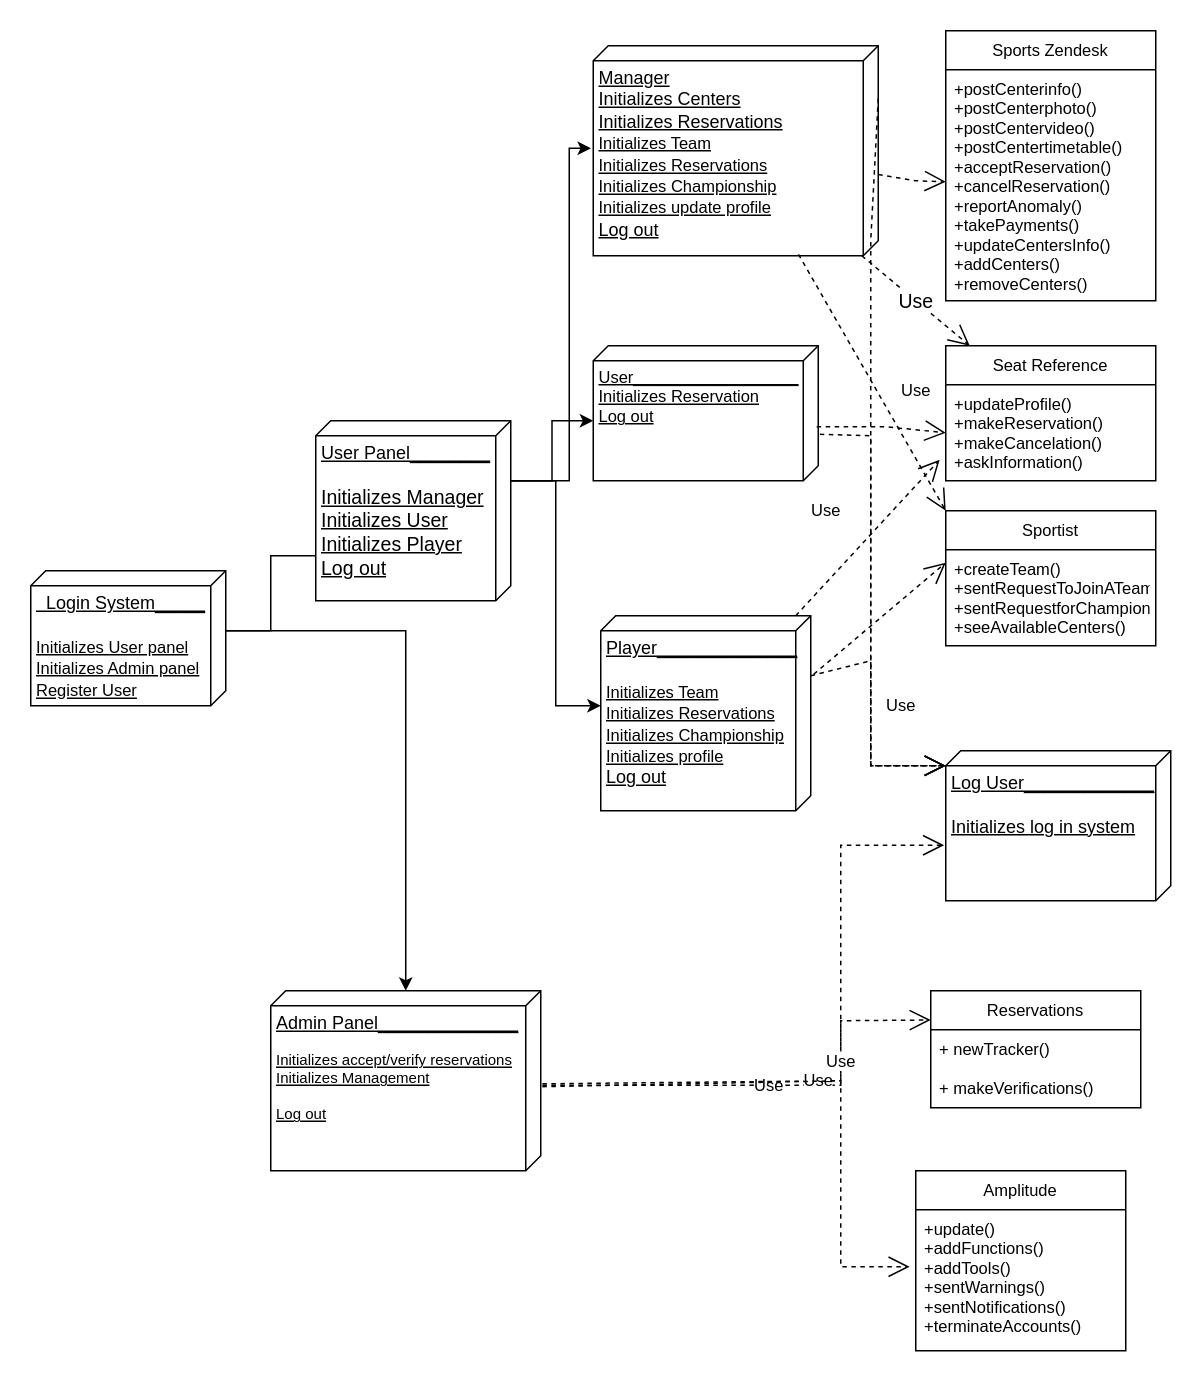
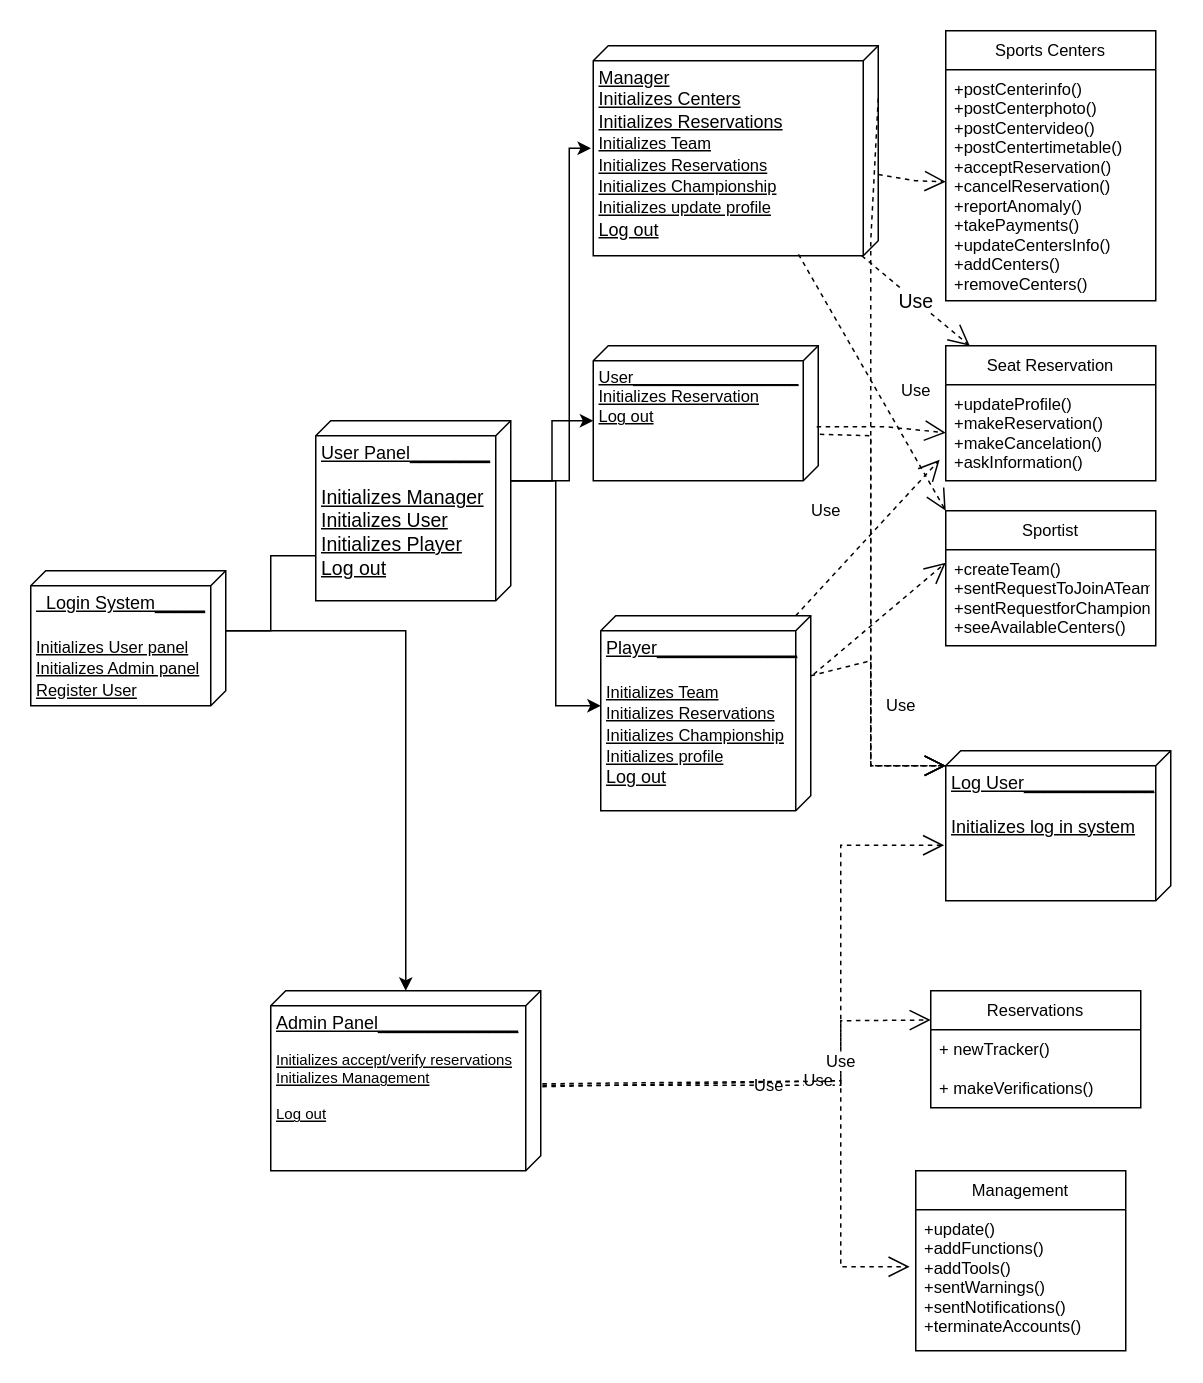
(1050, 51) -> (1050, 51)
(1050, 366) -> (1050, 366)
(1020, 1191) -> (1020, 1191)
